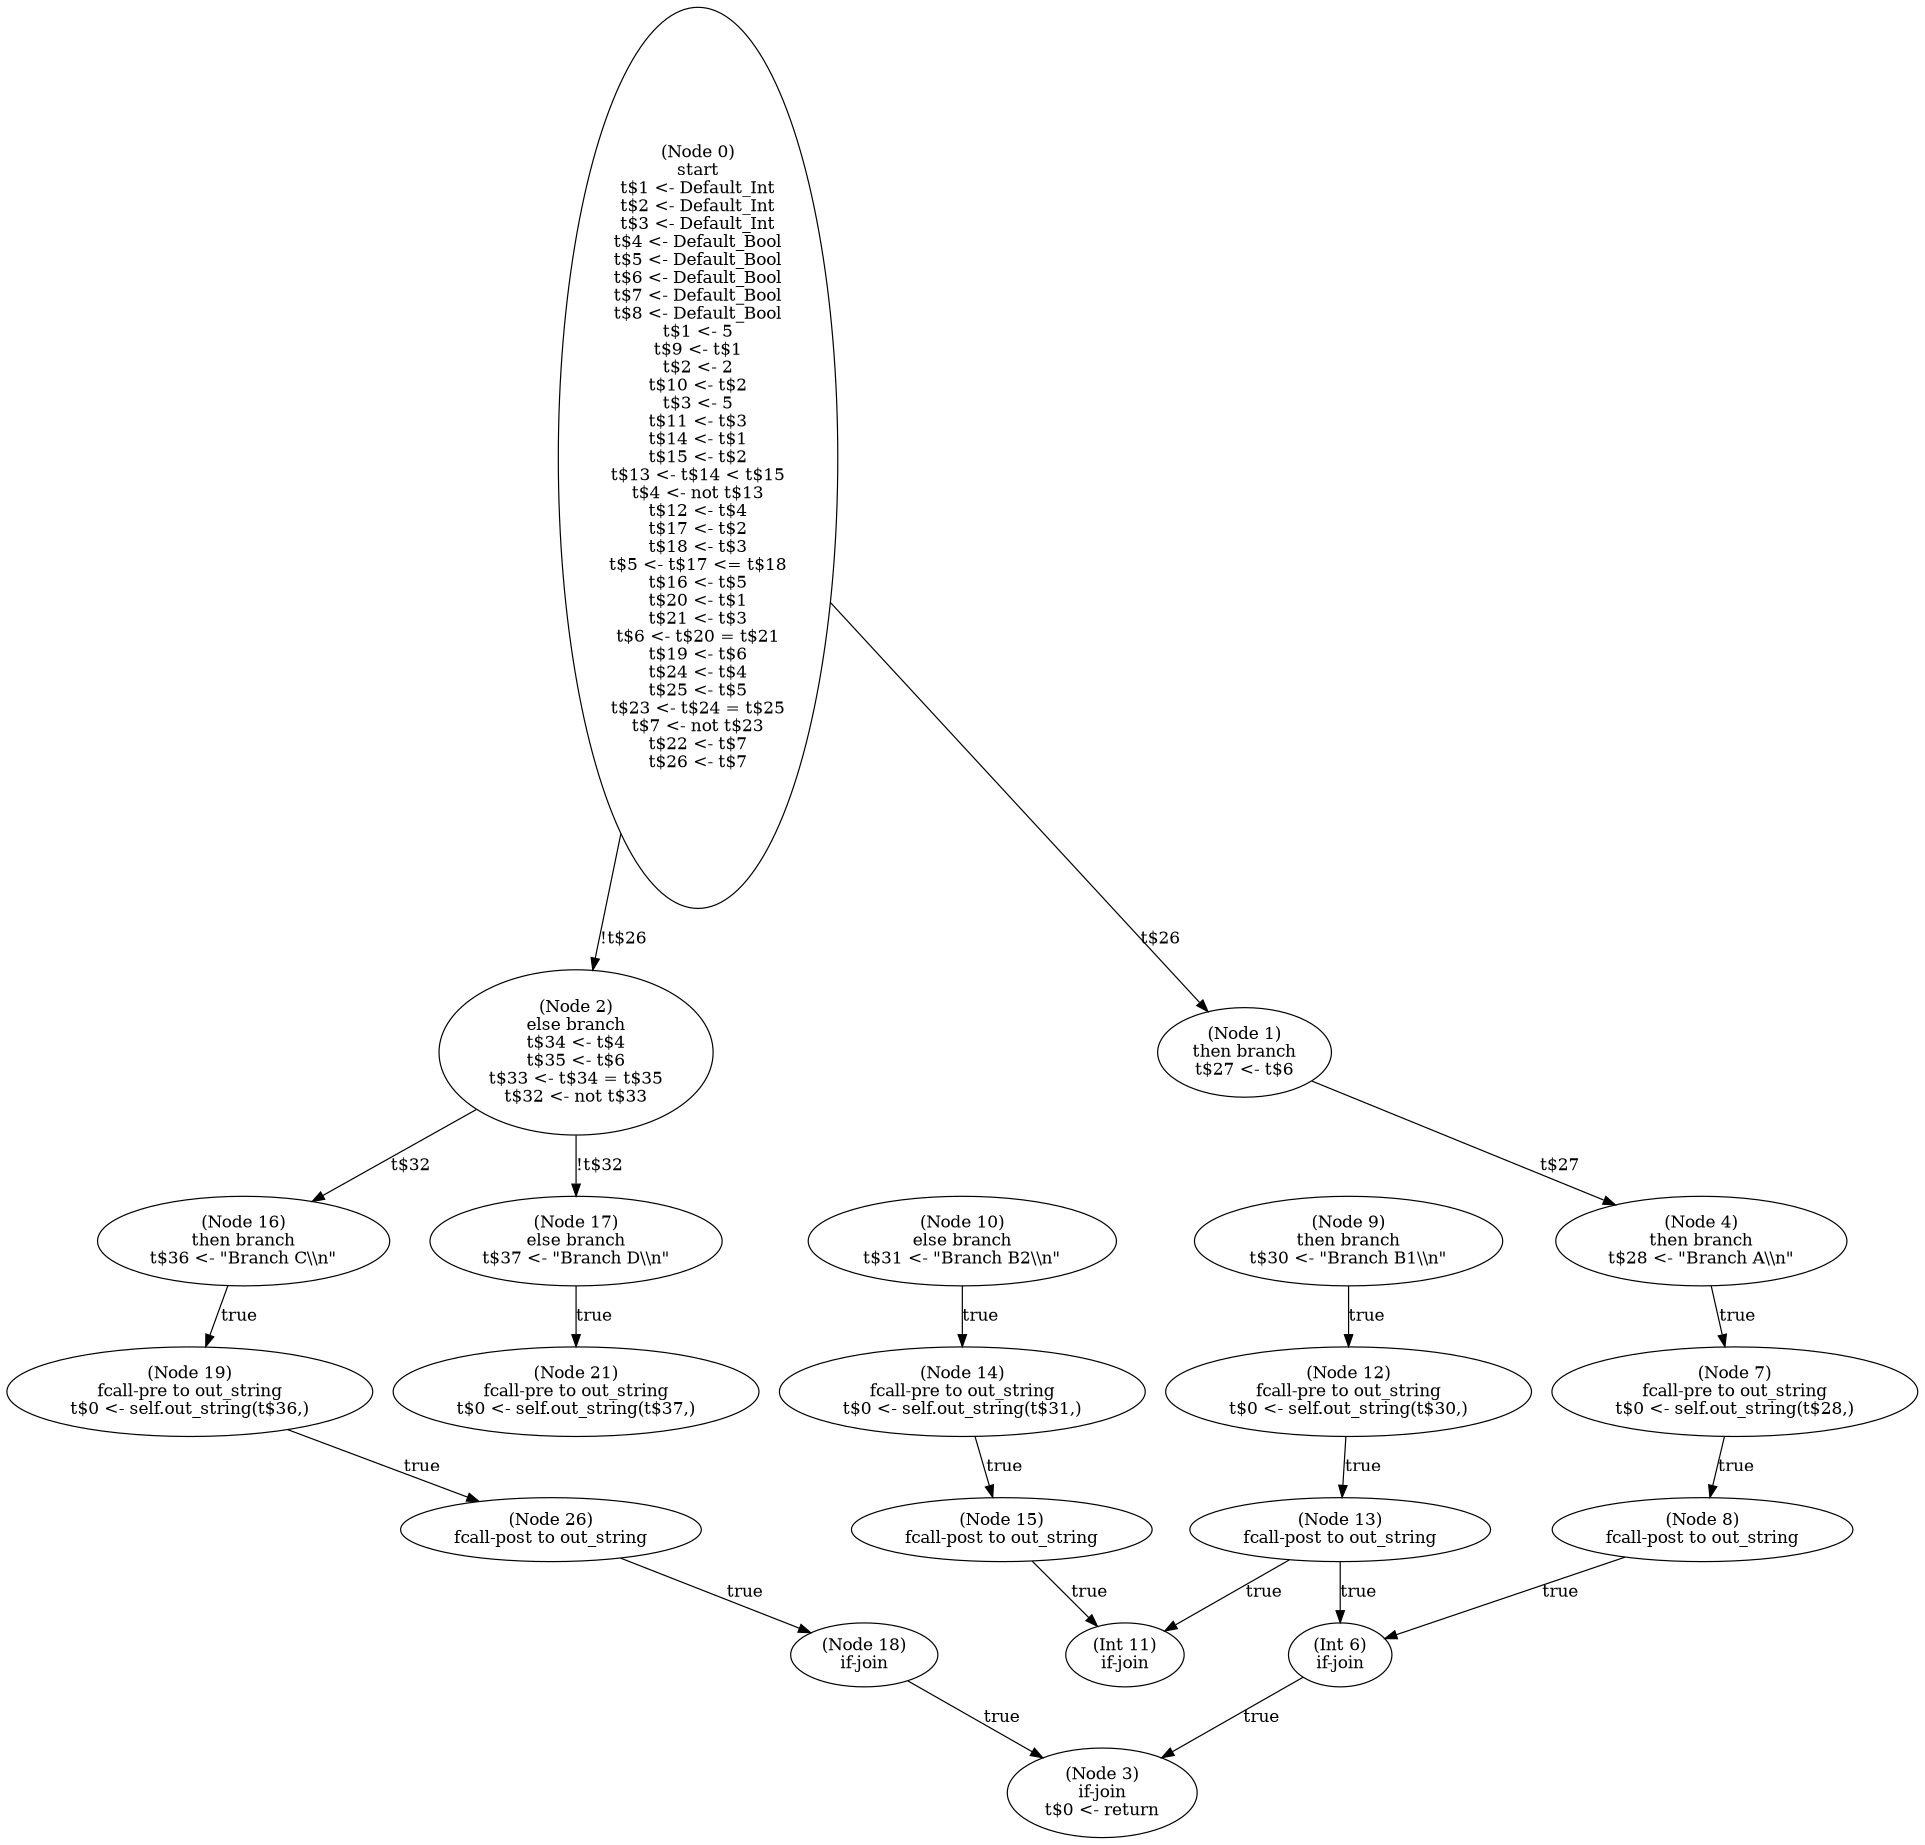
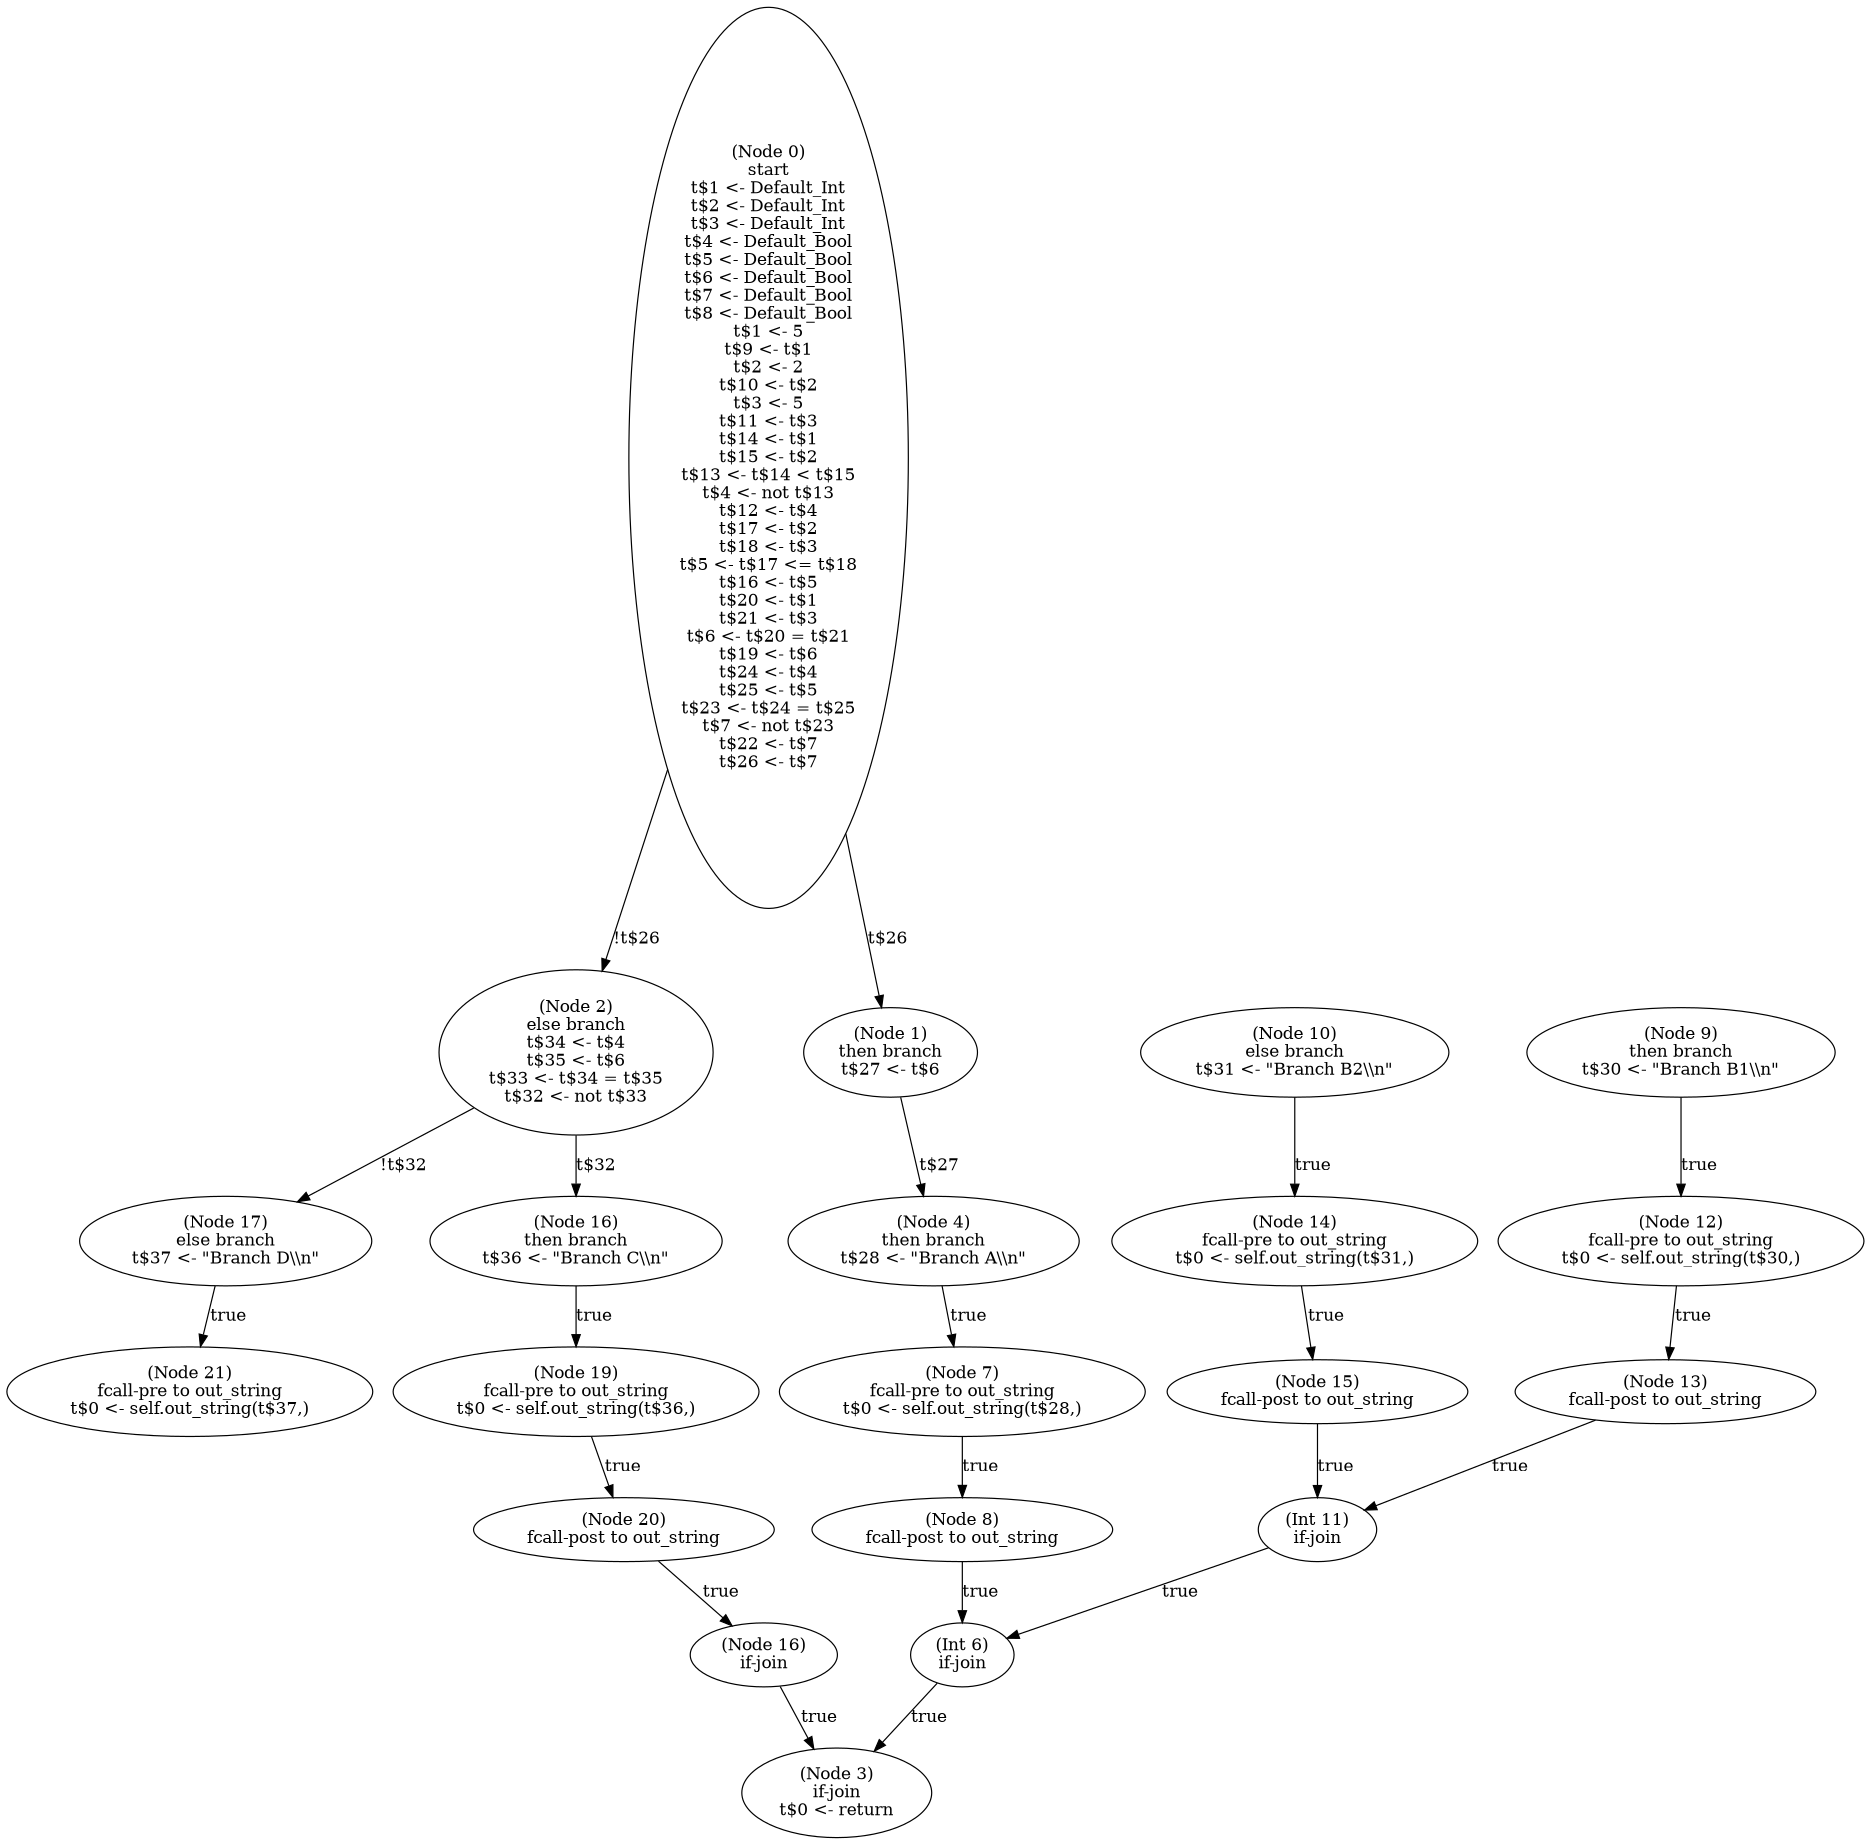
(551, 1530) -> (624, 1530)
(1340, 1586) -> (1143, 1591)
(864, 1655) -> (764, 1655)
